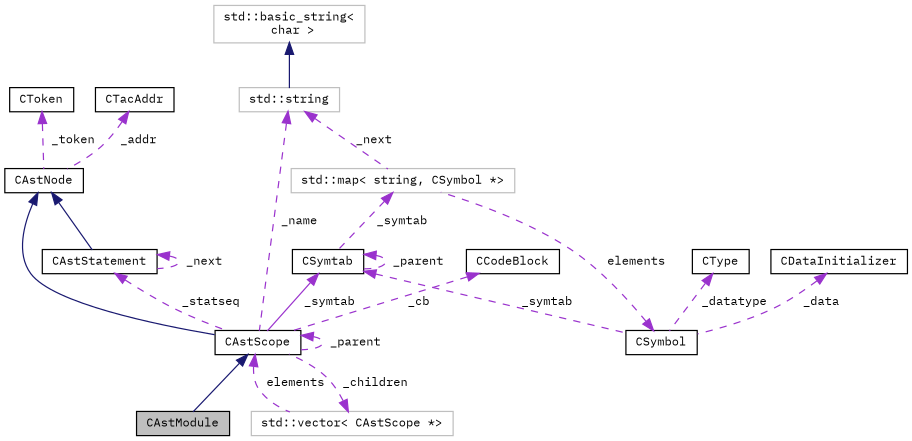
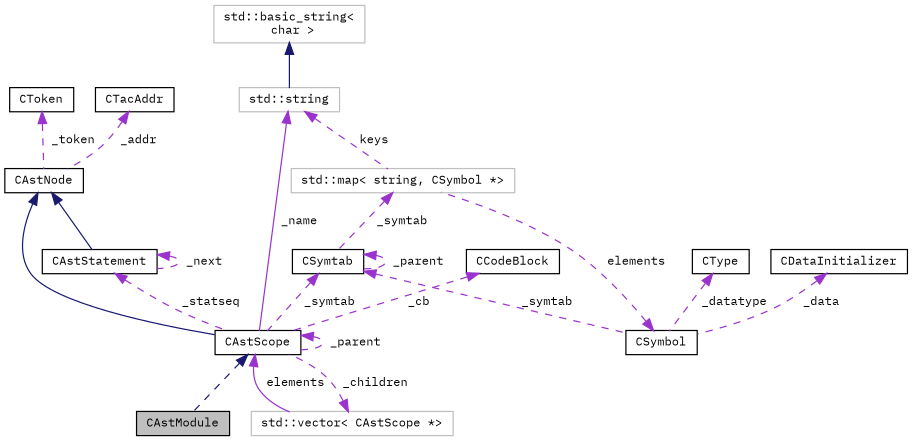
(371, 140) -> (371, 140)
(273, 227) -> (273, 227)
(289, 307) -> (289, 307)
(216, 387) -> (216, 387)
(264, 395) -> (264, 395)
